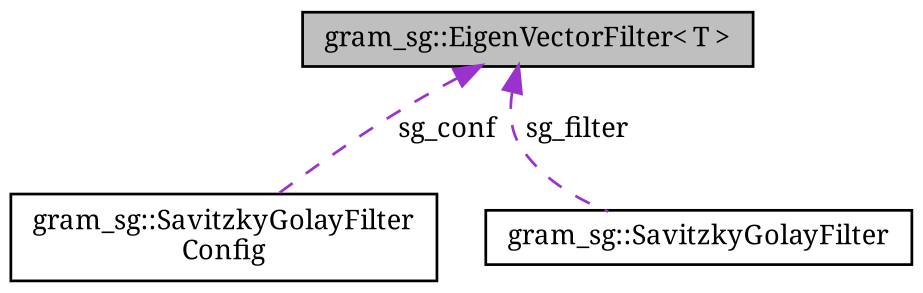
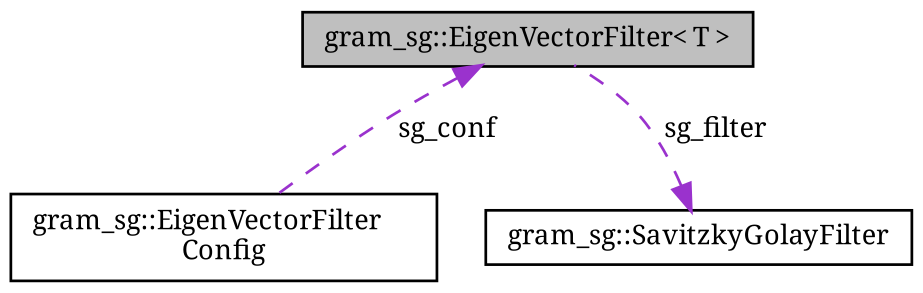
(538, 168) -> (639, 115)
(224, 237) -> (224, 237)
